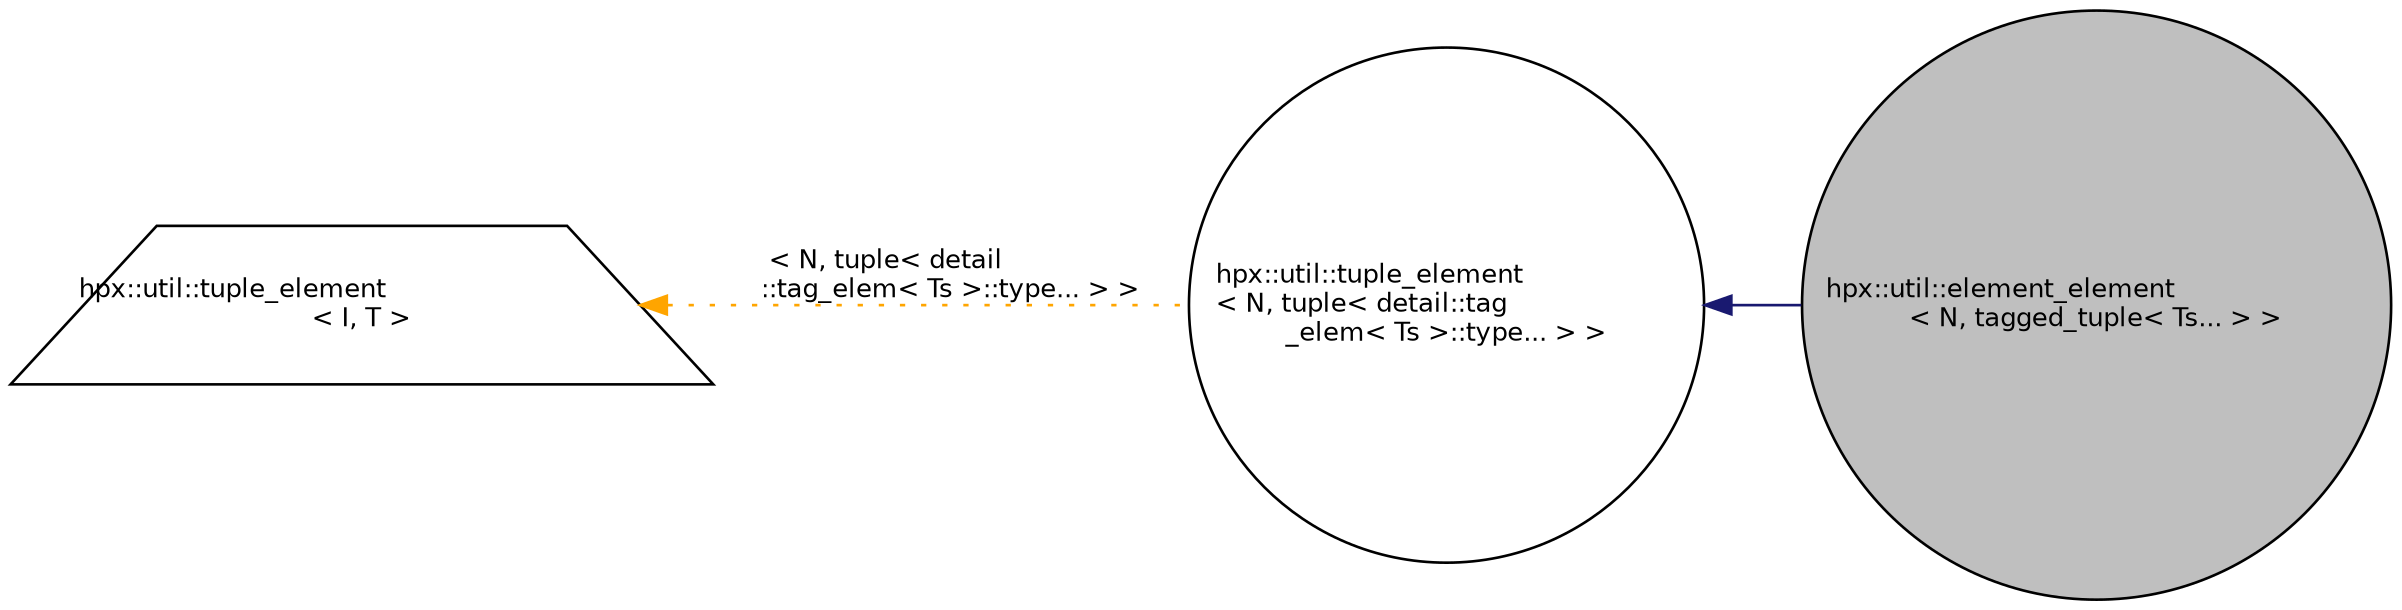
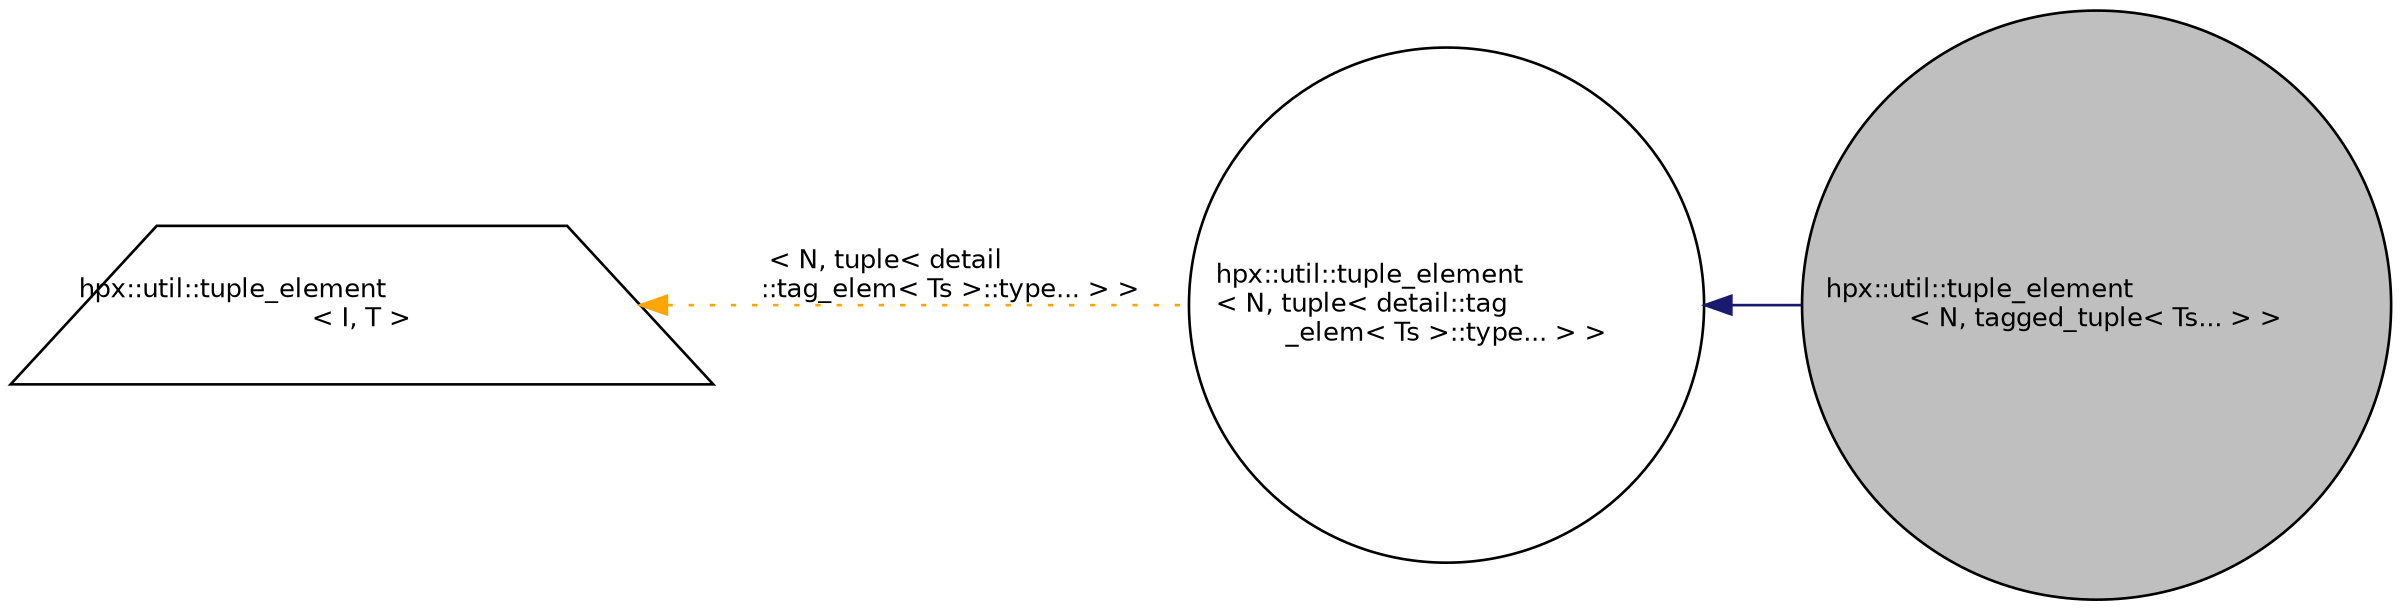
(2097, 305) -> (2097, 305)
